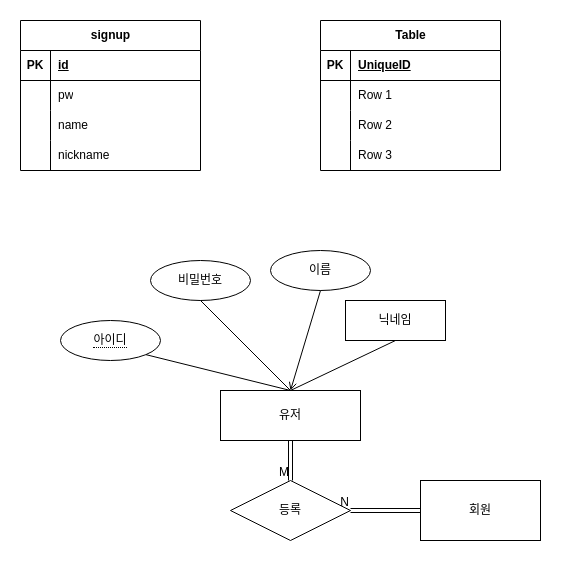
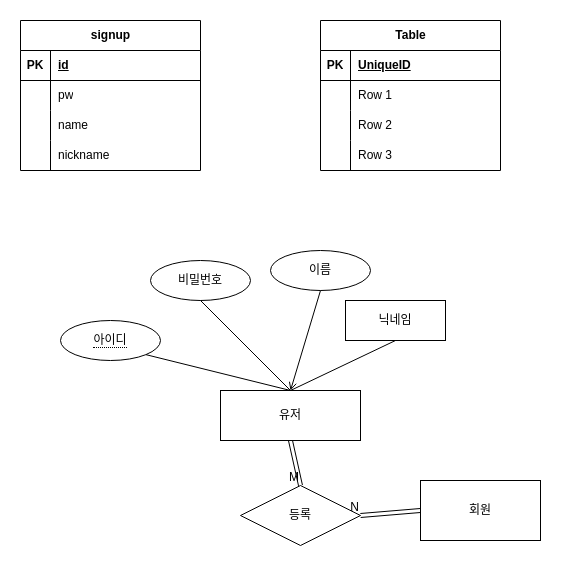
(291, 511) -> (301, 516)
